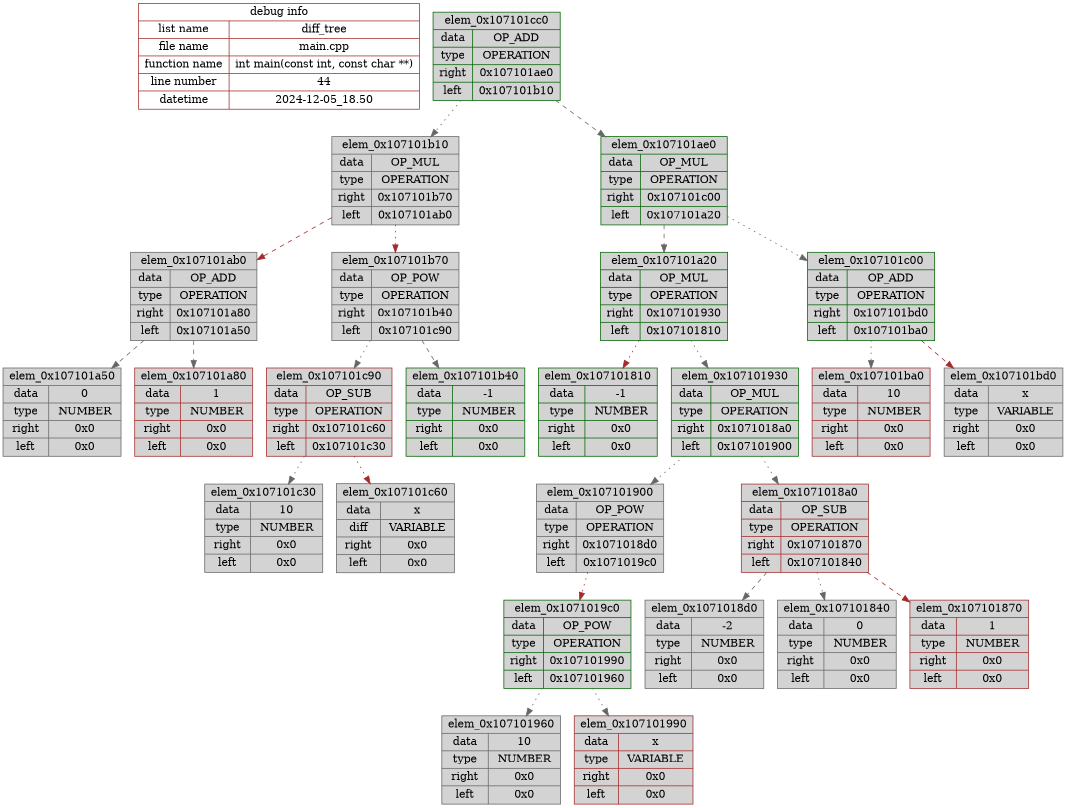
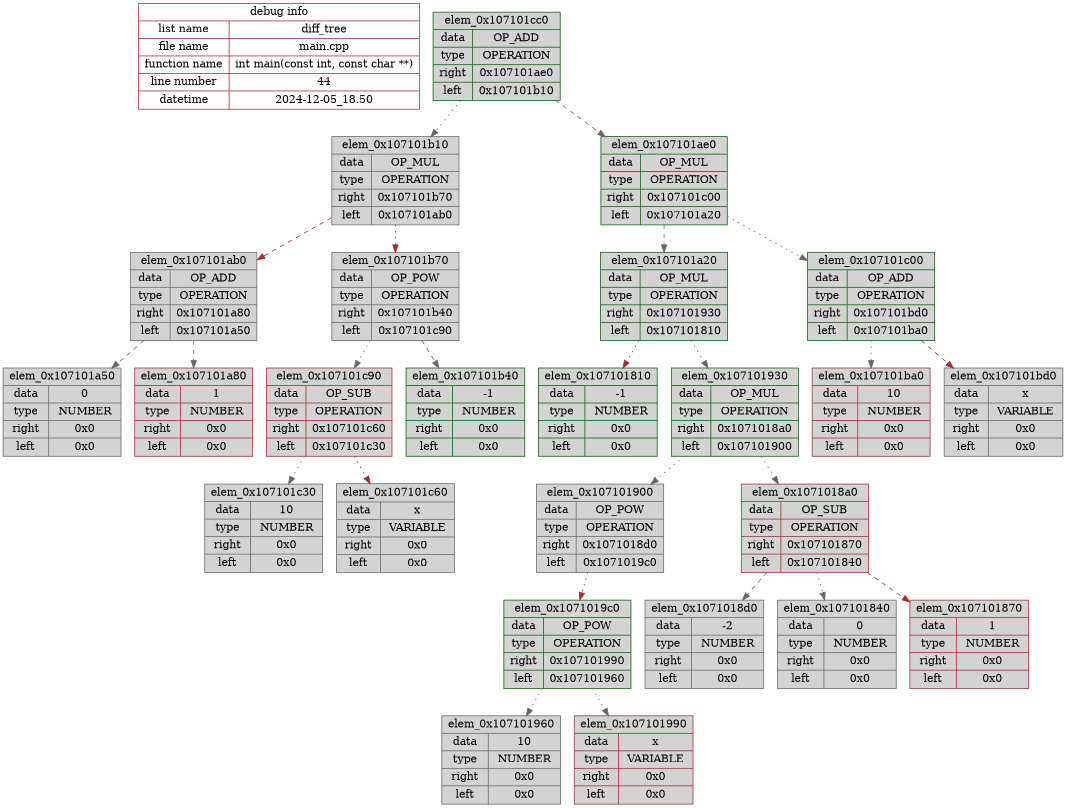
(358, 528) -> (358, 528)
